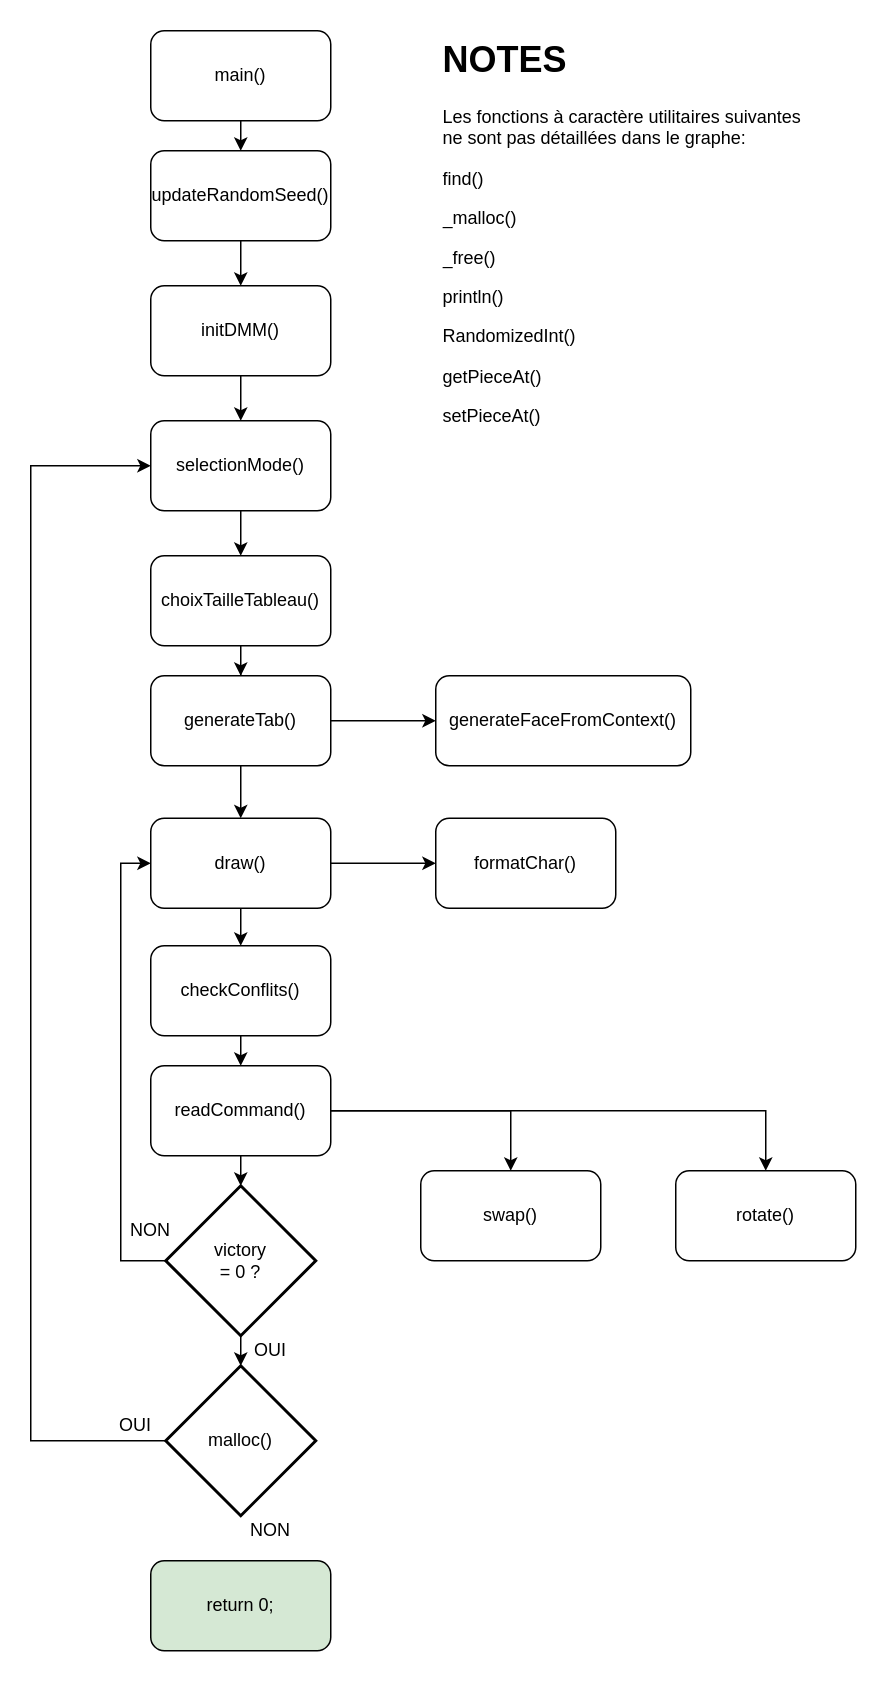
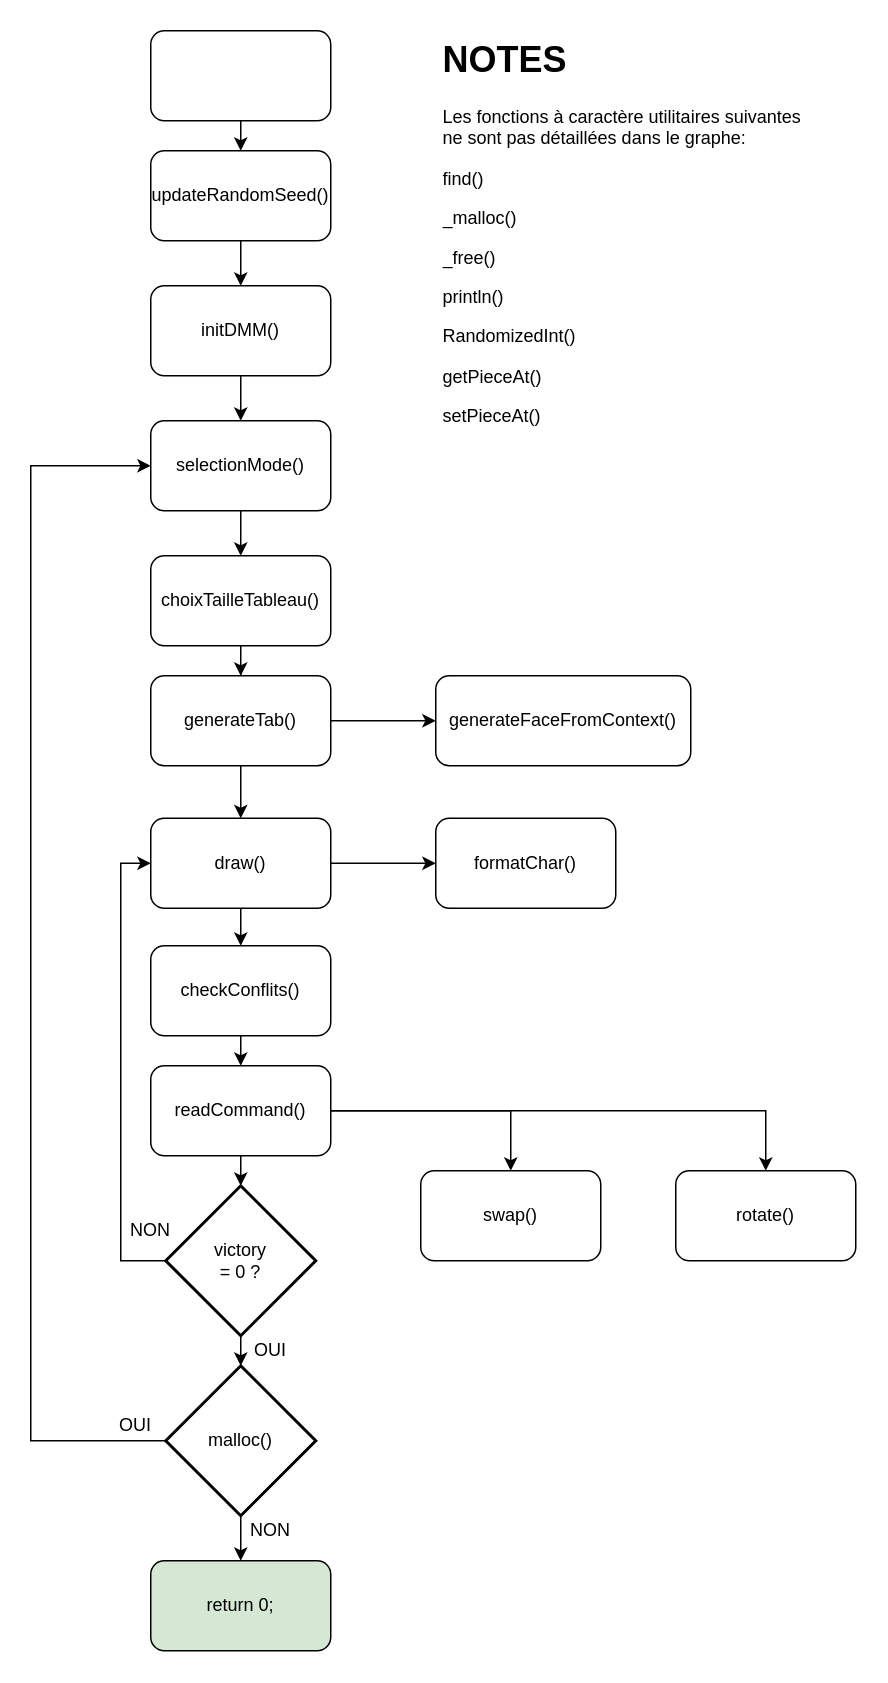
(241, 76) -> none
none -> (241, 1533)
